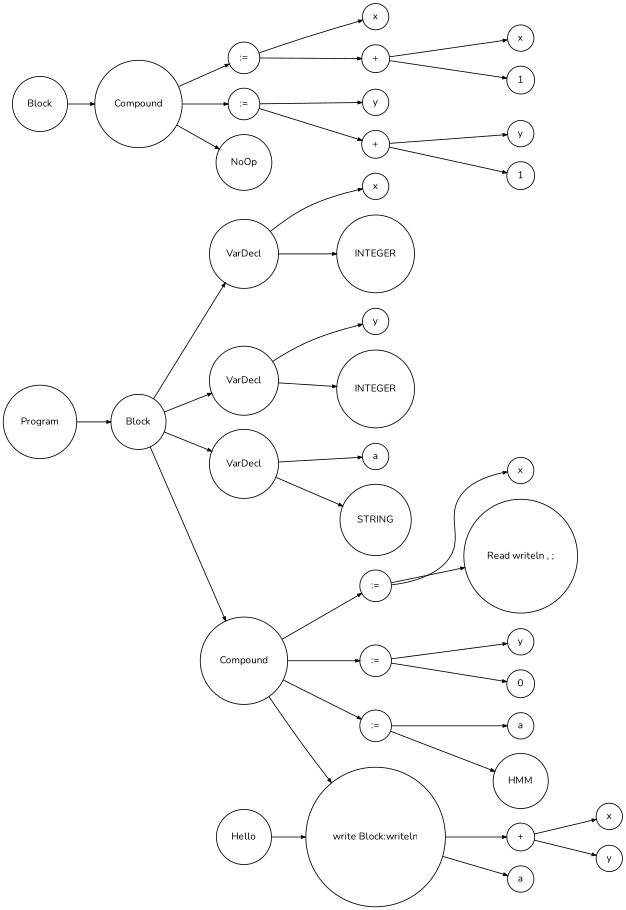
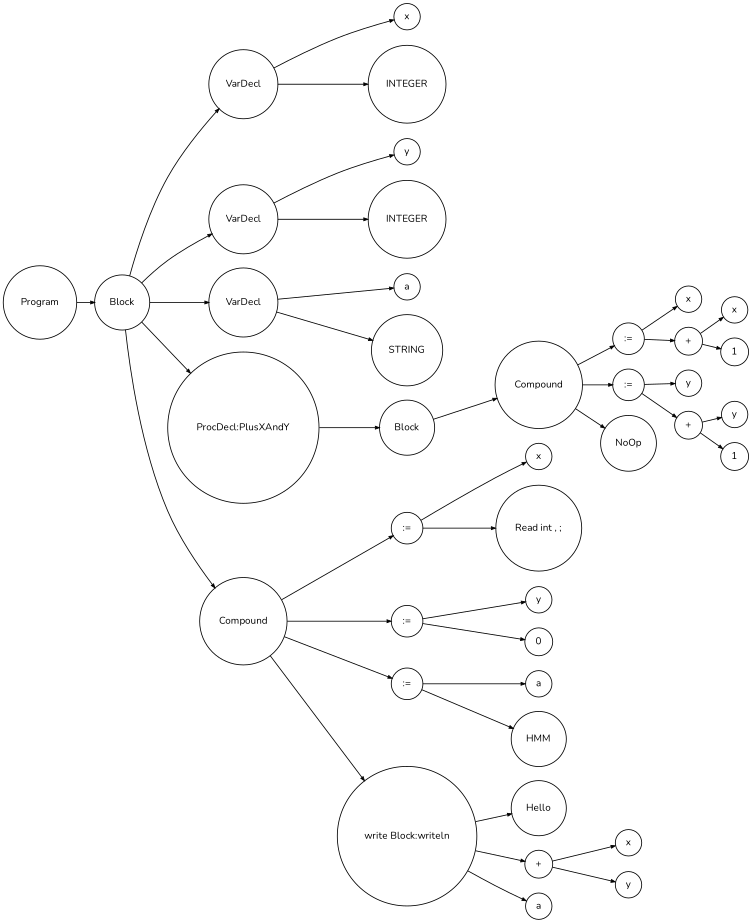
none -> (243, 428)
(521, 556) -> (539, 528)
(286, 837) -> (492, 818)
